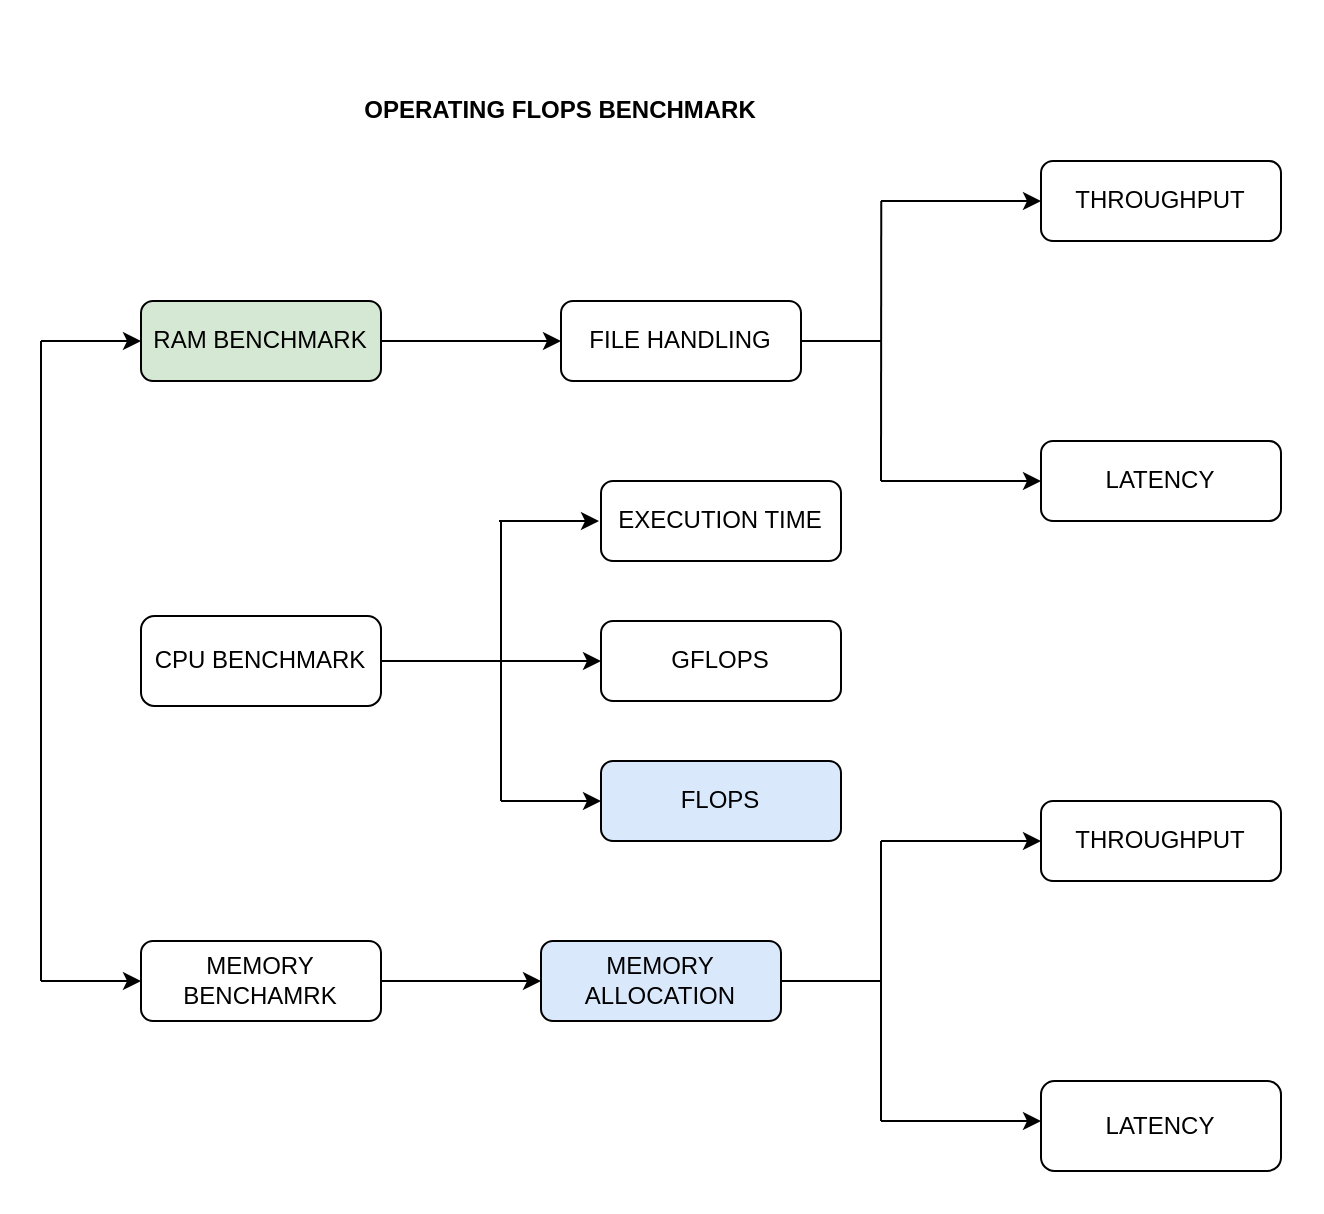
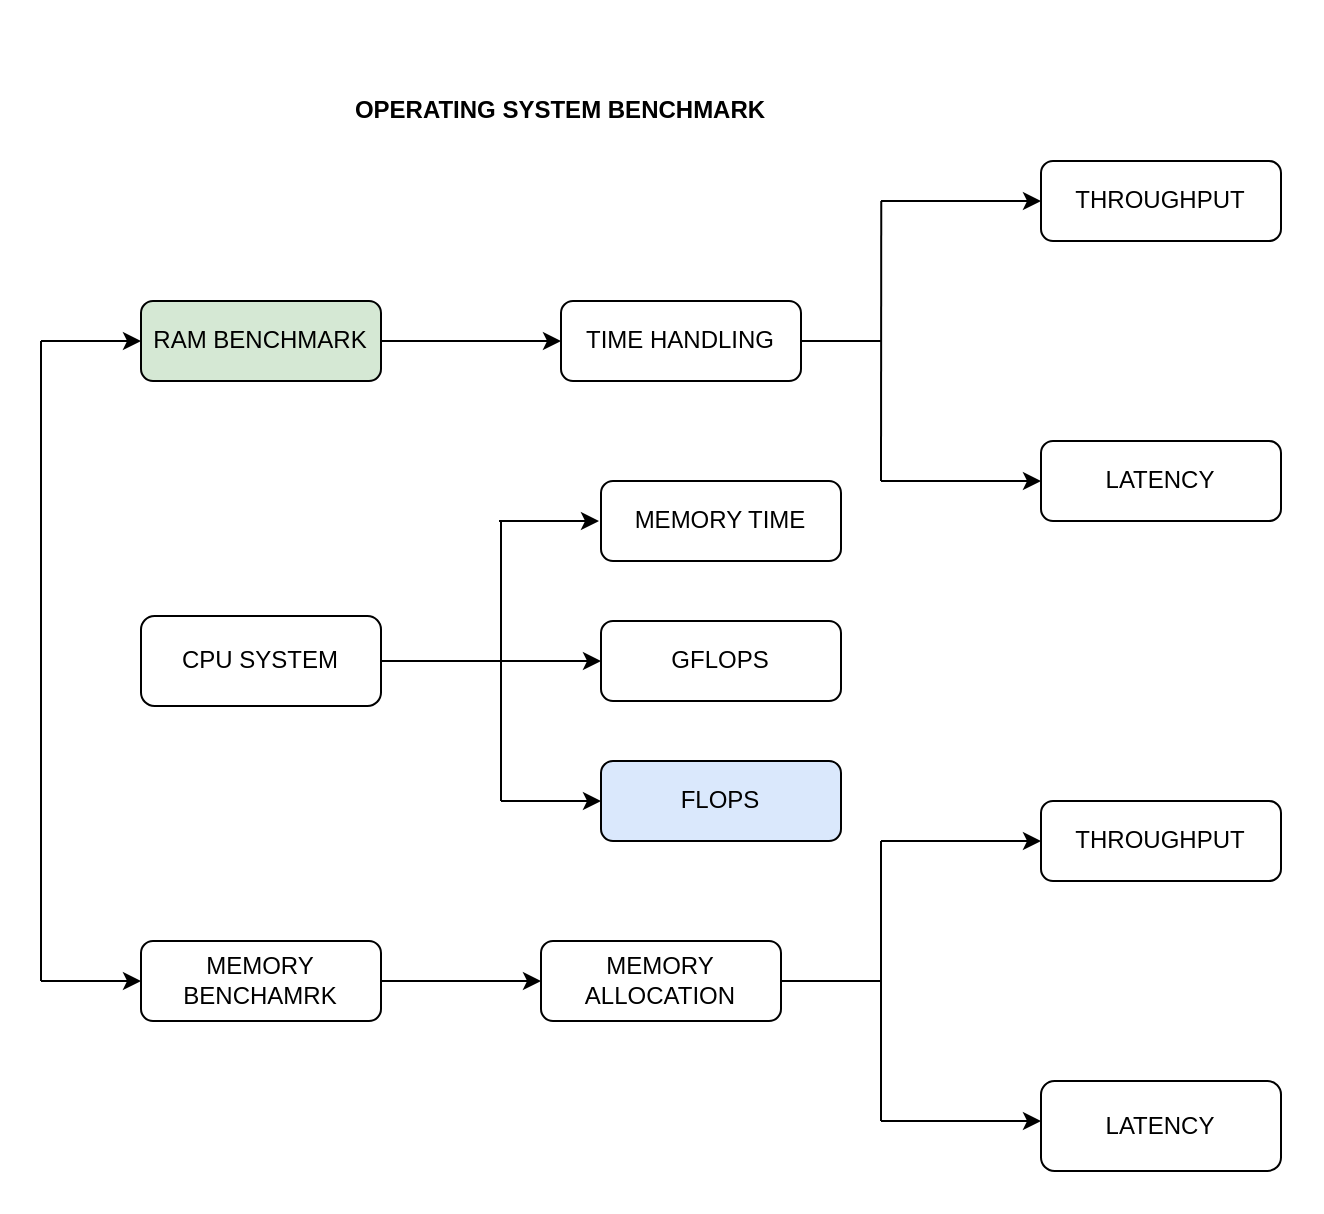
(561, 111) -> (561, 111)
(681, 341) -> (681, 341)
(721, 521) -> (721, 521)
(261, 661) -> (261, 661)
(661, 981) -> (661, 981)
